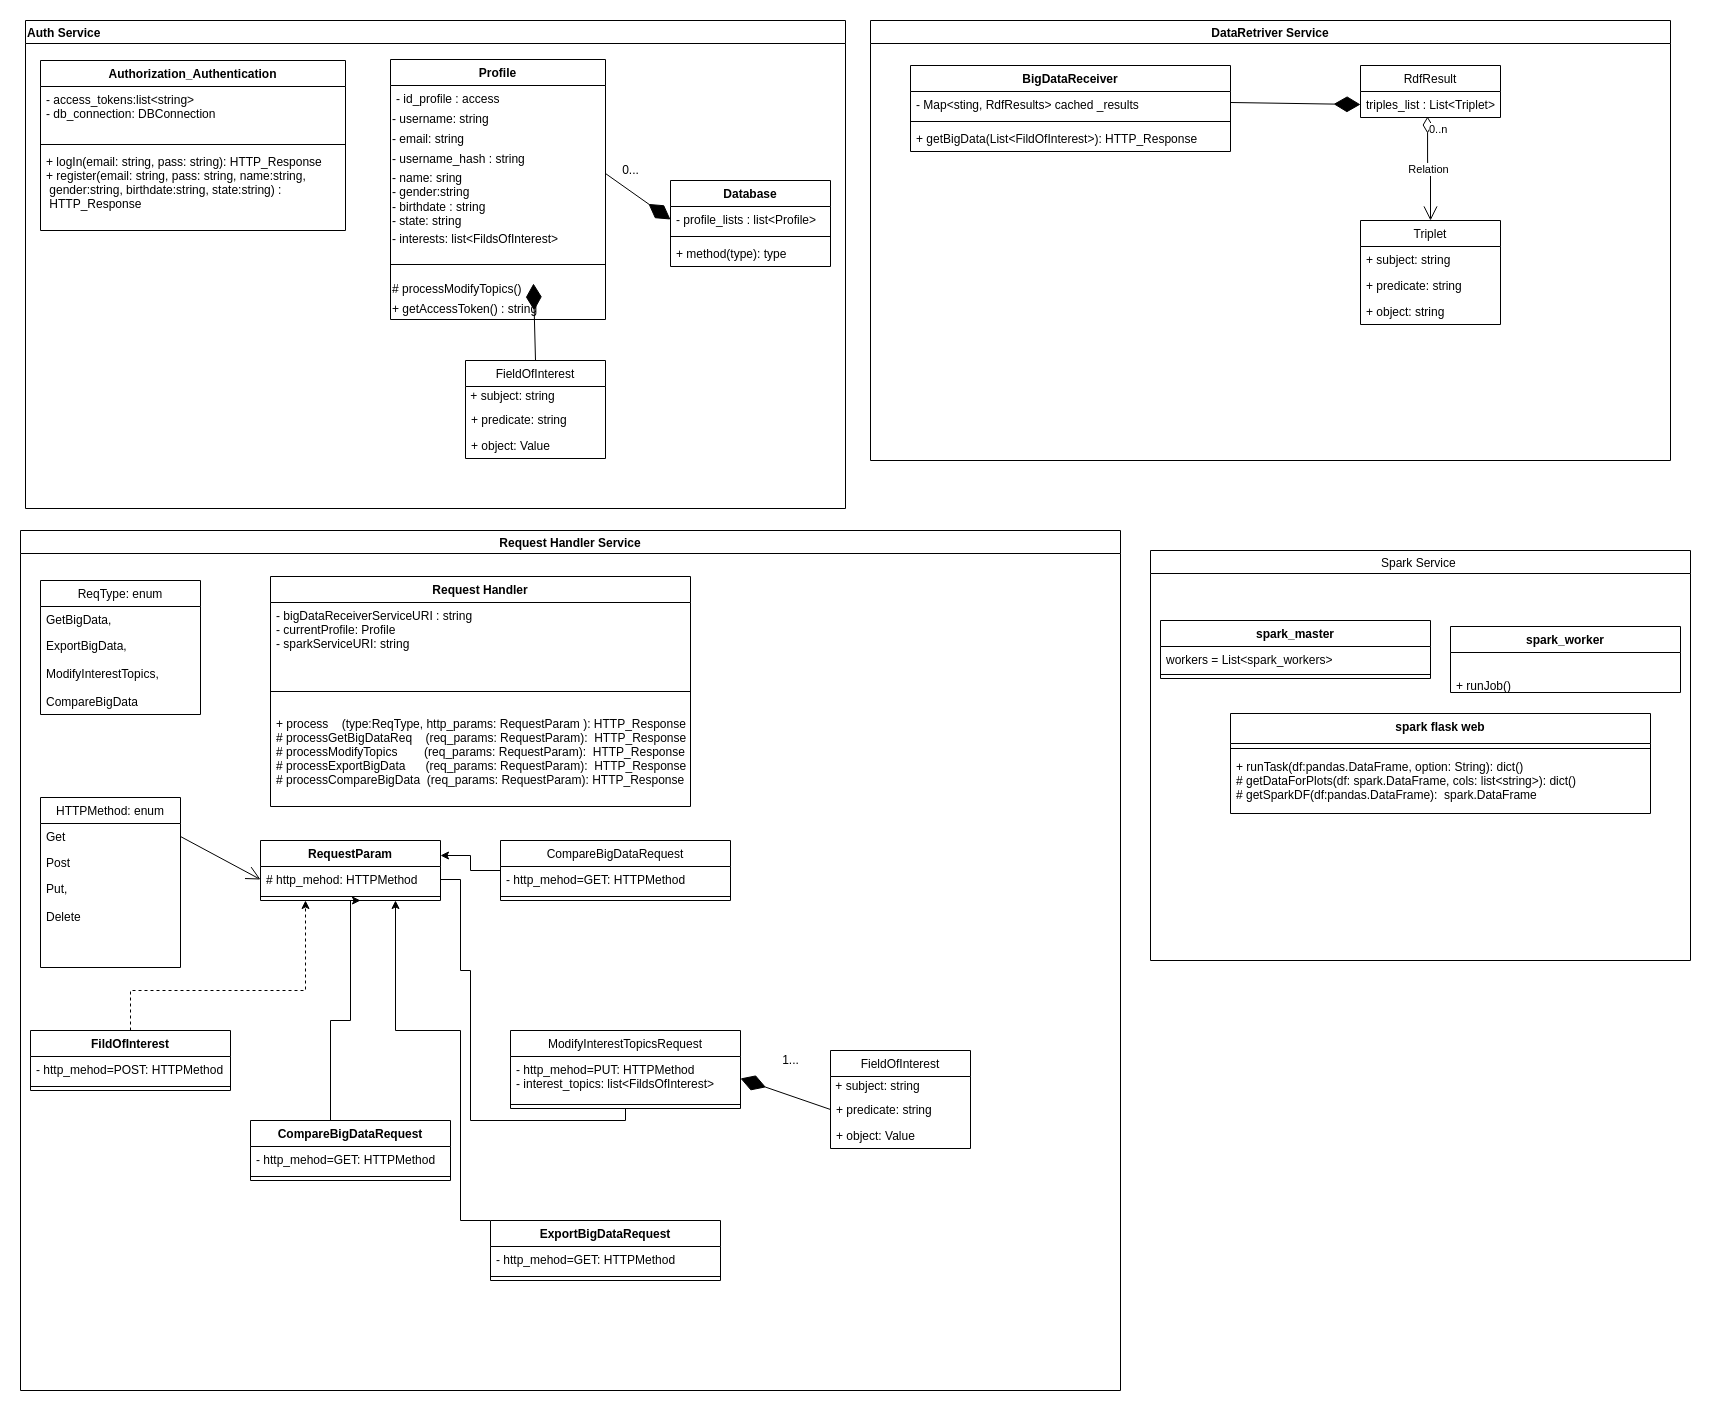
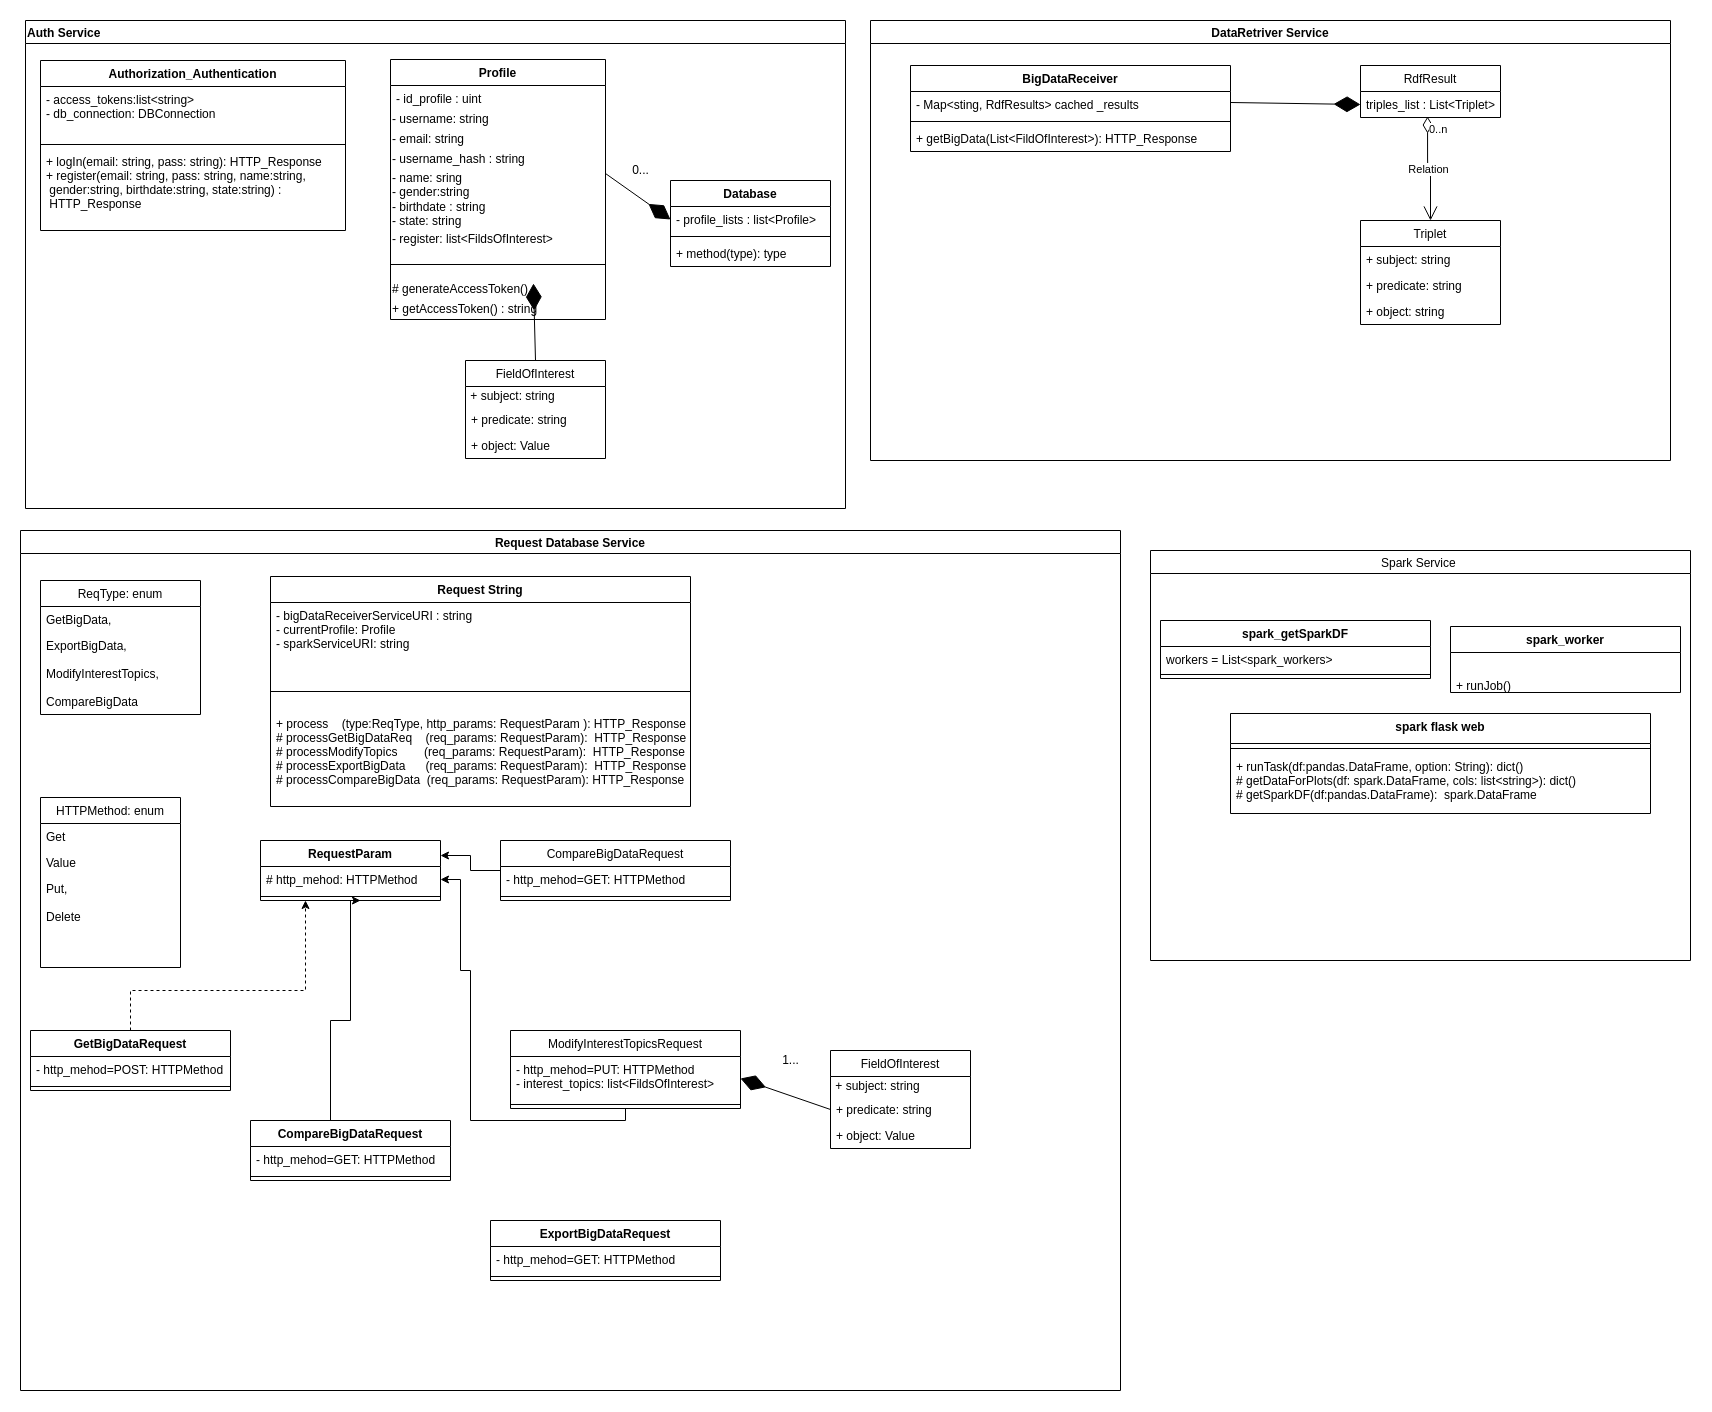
(456, 99) -> (447, 99)
(631, 171) -> (641, 171)
(494, 240) -> (491, 240)
(465, 290) -> (468, 290)
(570, 543) -> (570, 543)
(480, 590) -> (480, 590)
(1295, 634) -> (1295, 634)
(219, 857) -> none
(59, 863) -> (61, 863)
(447, 880) -> (449, 880)
(130, 1044) -> (130, 1044)
(461, 1047) -> none
